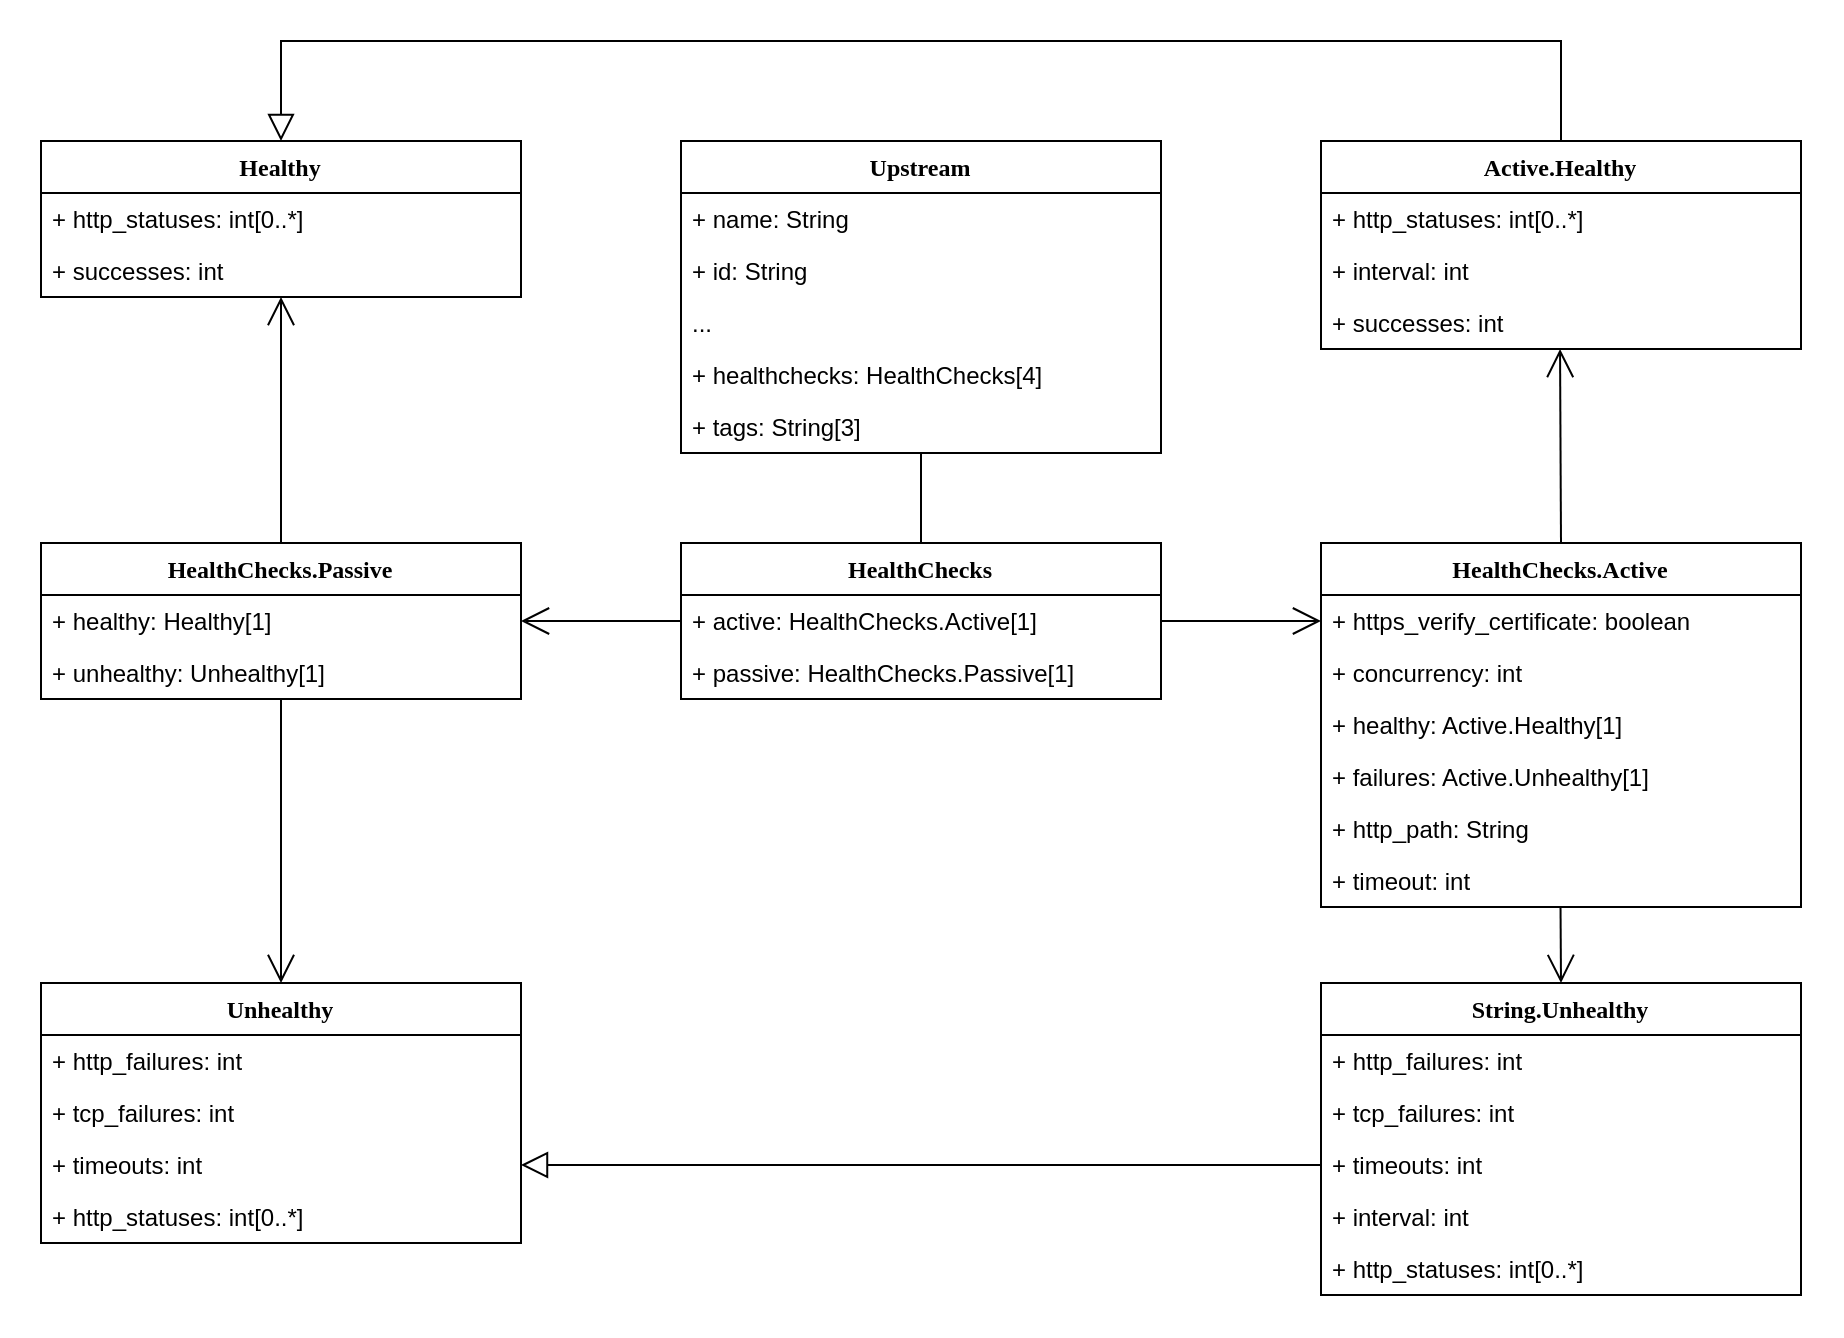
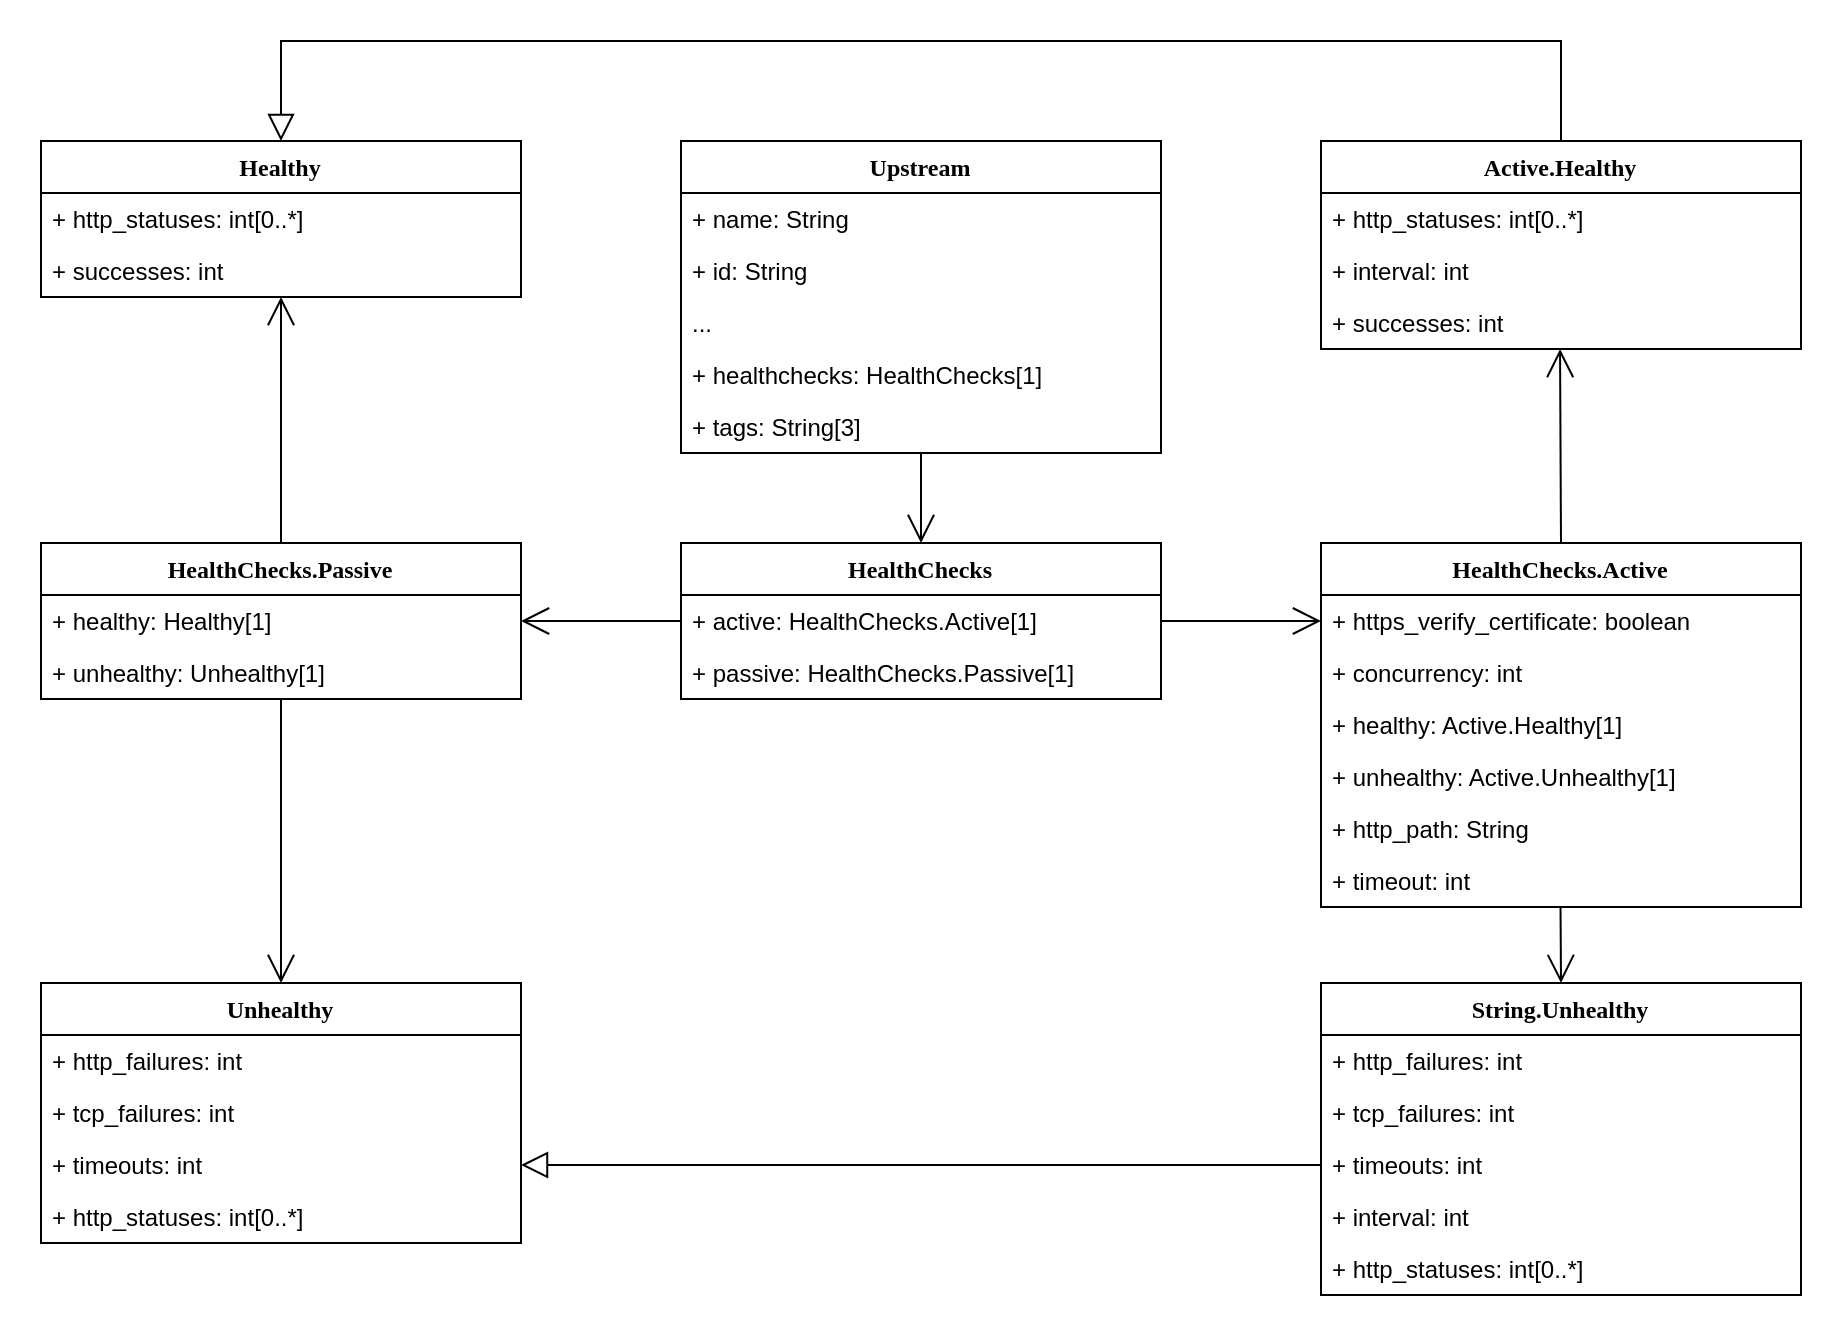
(885, 376) -> (885, 376)
(921, 535) -> (921, 534)
(1515, 778) -> (1525, 778)
